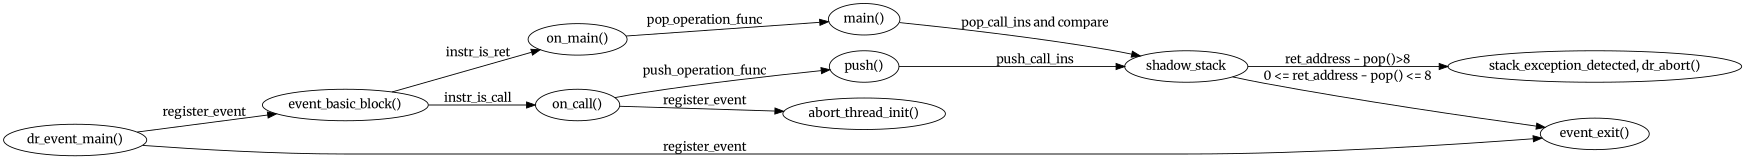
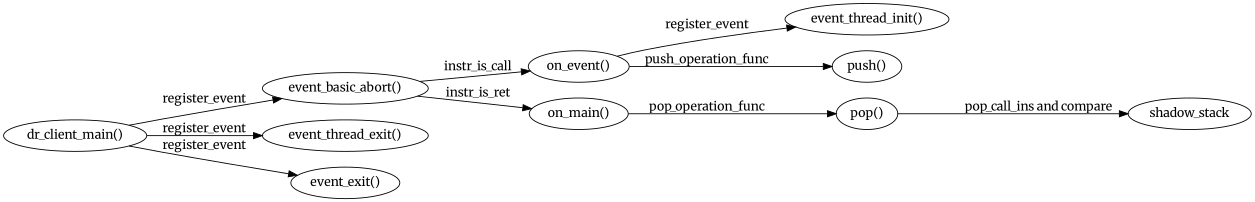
(864, 19) -> (867, 114)
(1007, 66) -> none
(1595, 66) -> none
(1384, 104) -> none
(345, 105) -> (345, 88)
(578, 105) -> (579, 66)
(864, 114) -> (867, 19)
none -> (345, 136)
(75, 140) -> (75, 136)
